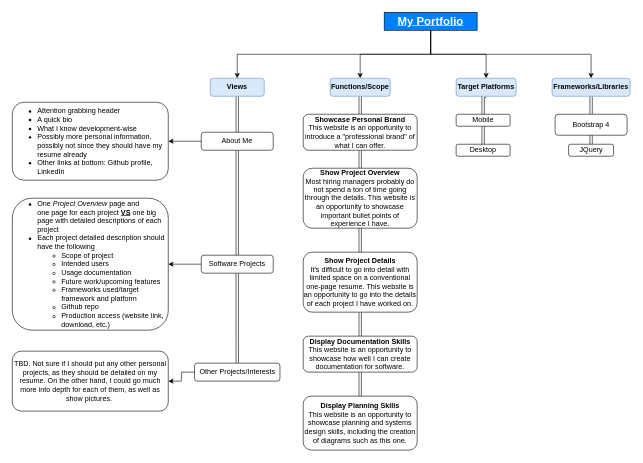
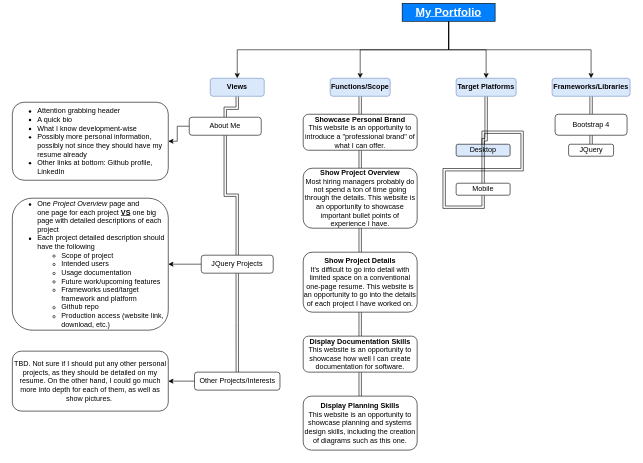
(431, 21) -> (449, 12)
(483, 120) -> (483, 189)
(237, 141) -> (225, 126)
(483, 150) -> (483, 150)
(237, 264) -> (237, 264)
(237, 372) -> (237, 381)
